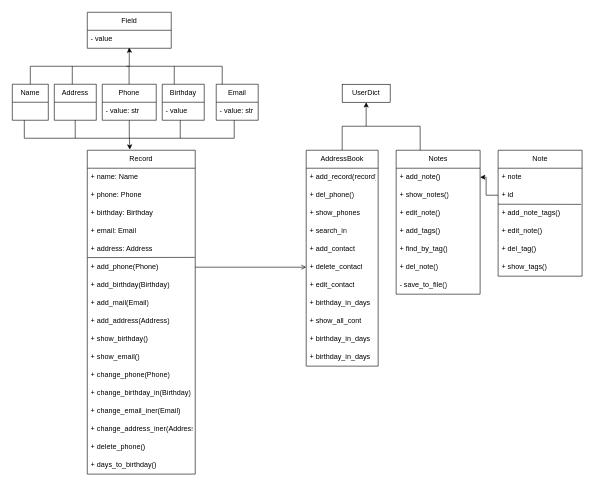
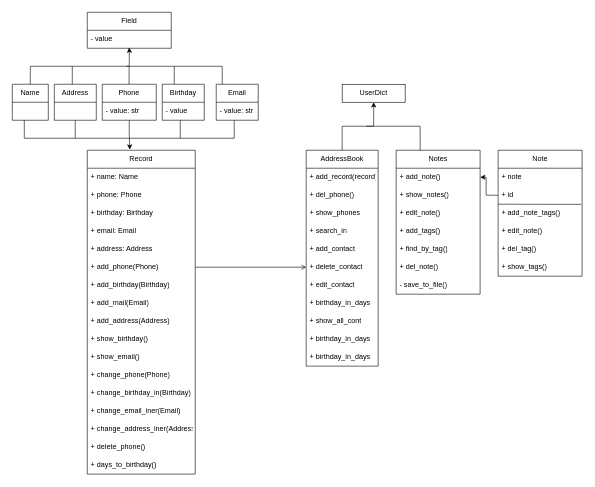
(366, 93) -> (374, 93)
(141, 258) -> none
